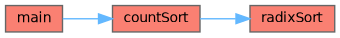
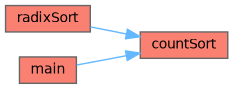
(218, 19) -> (108, 30)
